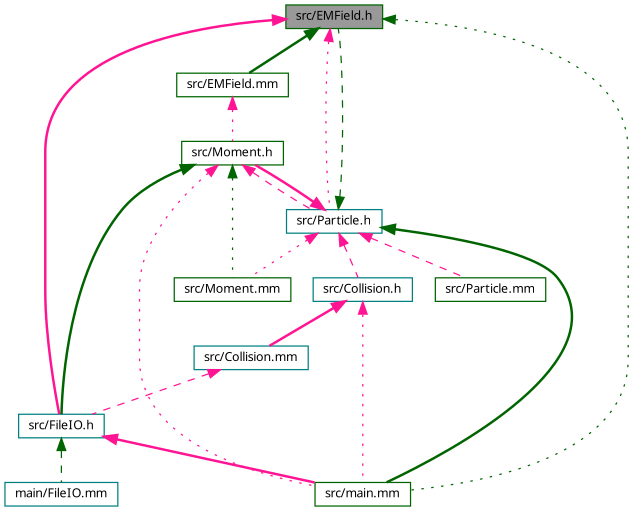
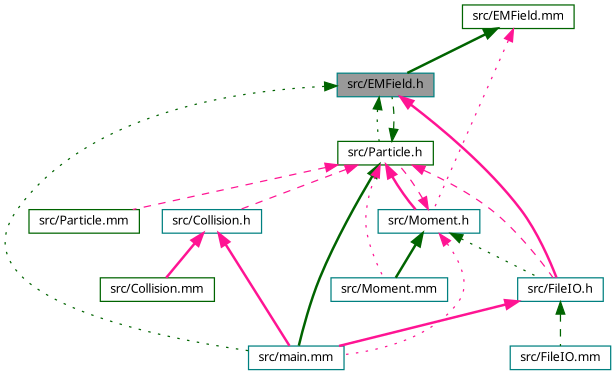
(334, 17) -> (386, 85)
(278, 54) -> (447, 54)
(326, 126) -> (377, 125)
(233, 153) -> (429, 221)
(334, 221) -> (386, 153)
(233, 228) -> (406, 261)
(87, 273) -> (500, 258)
(233, 290) -> (389, 290)
(251, 358) -> (157, 290)
(156, 392) -> (497, 214)
(363, 398) -> (258, 295)
(61, 494) -> (560, 358)
(363, 494) -> (296, 358)
